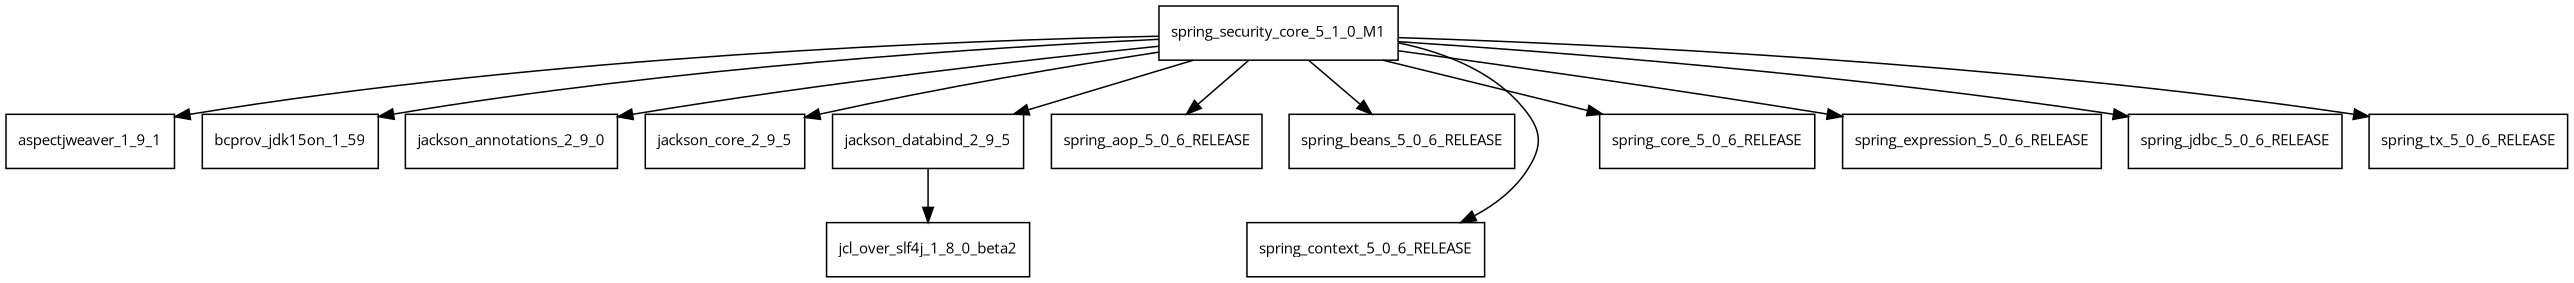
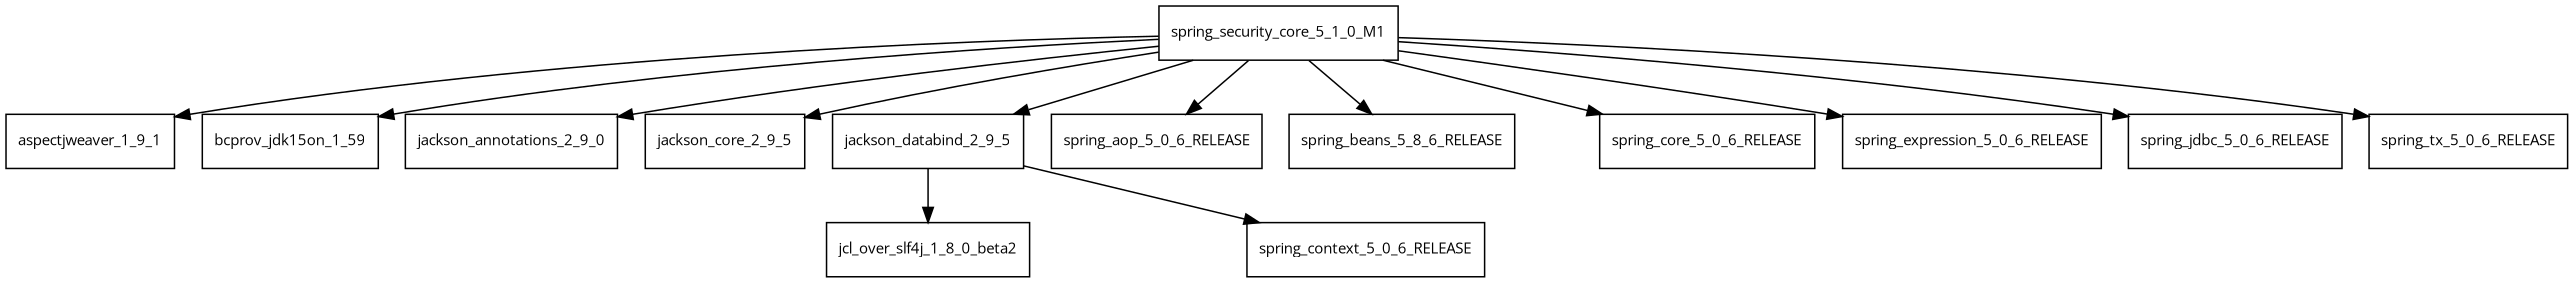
(1522, 107) -> (1134, 192)
(1402, 141) -> (1402, 141)
